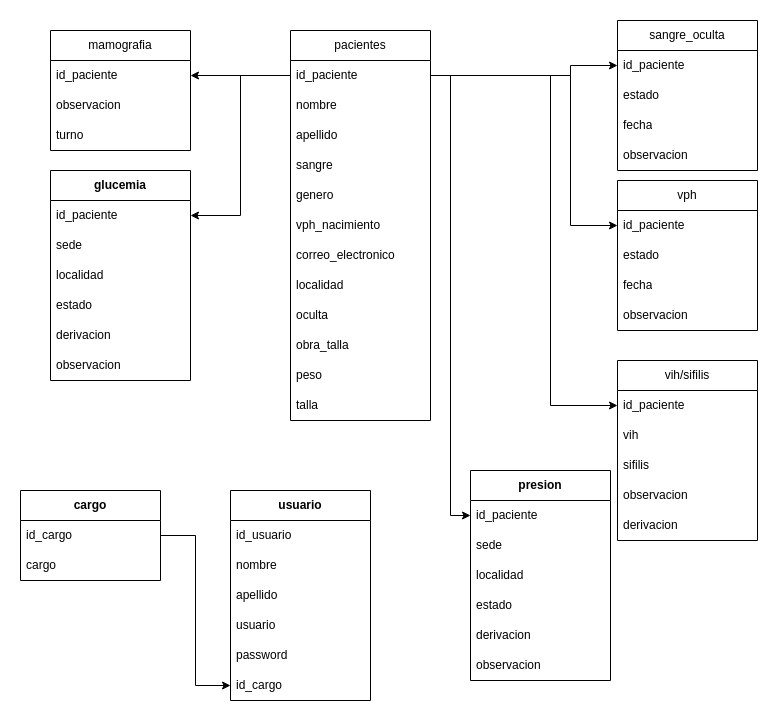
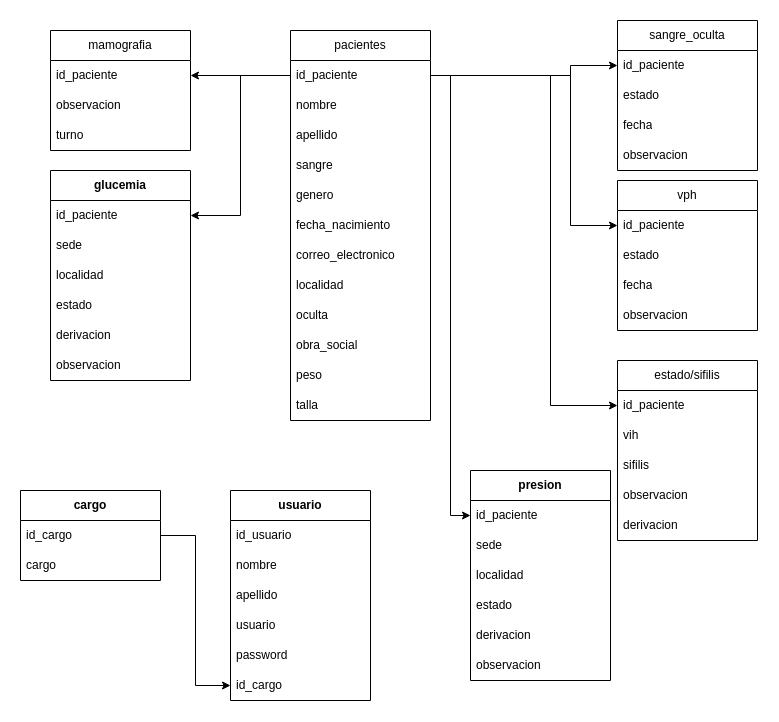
(340, 226) -> (347, 226)
(327, 346) -> (330, 346)
(688, 376) -> (688, 376)
